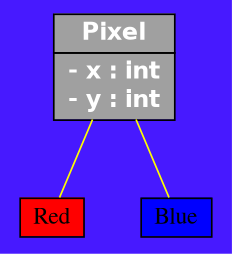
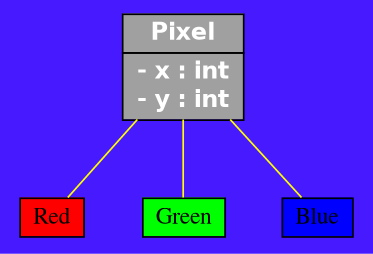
none -> (183, 217)
